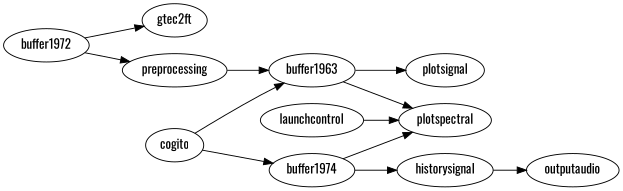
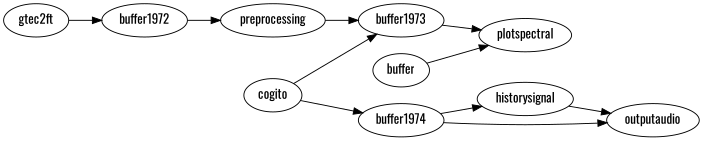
(110, 33) -> (81, 20)
(312, 70) -> (401, 20)
(445, 70) -> none
(312, 120) -> (401, 70)
(373, 147) -> (521, 125)
